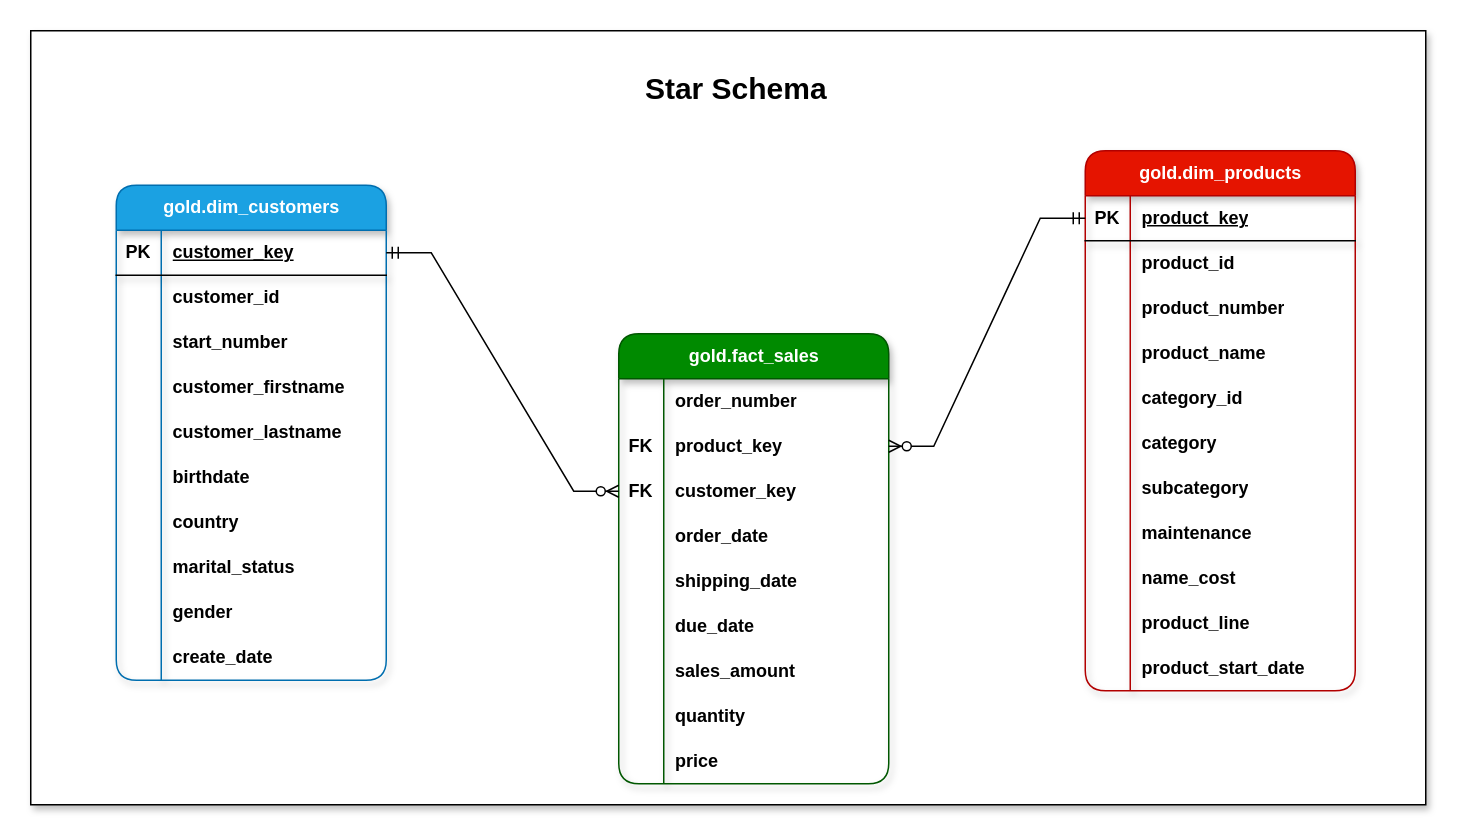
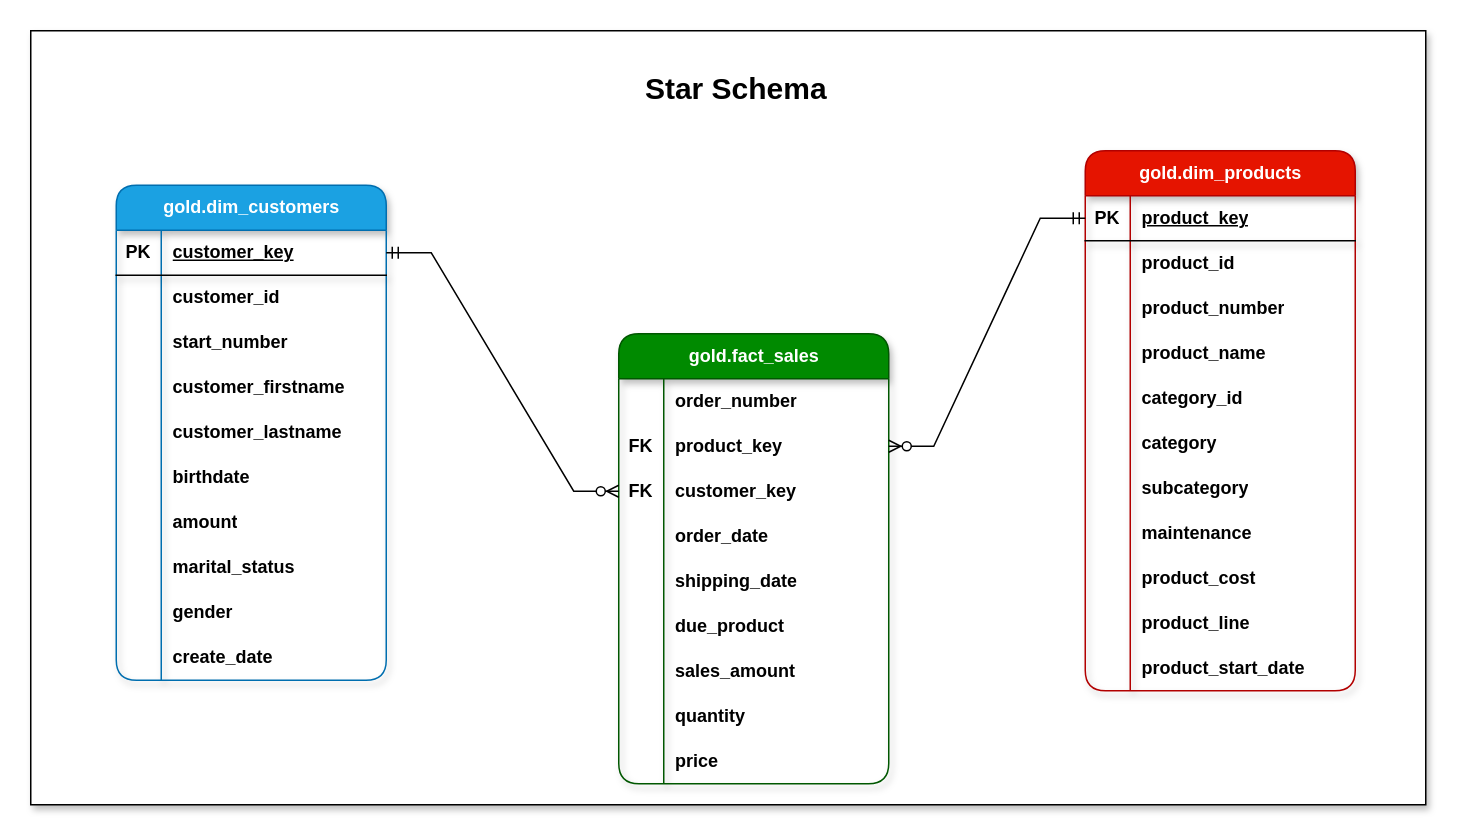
(209, 523) -> (203, 523)
(1188, 578) -> (1203, 578)
(716, 626) -> (731, 626)
